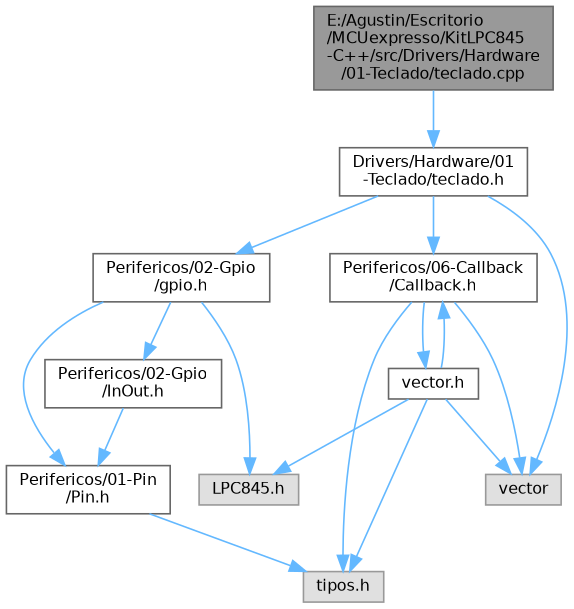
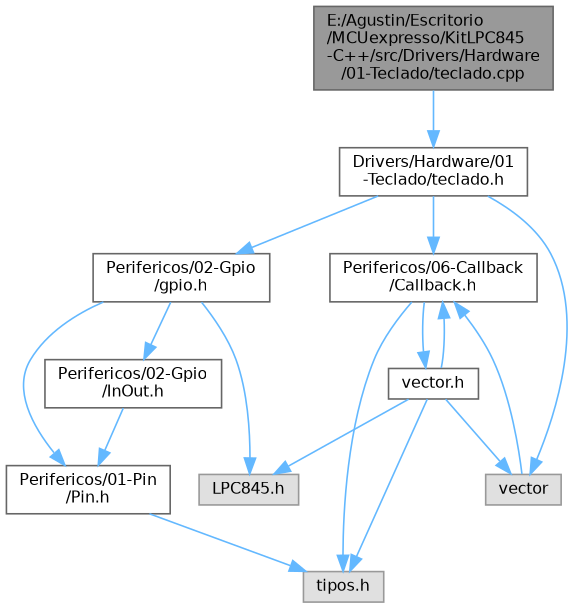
(499, 375) -> (505, 390)
